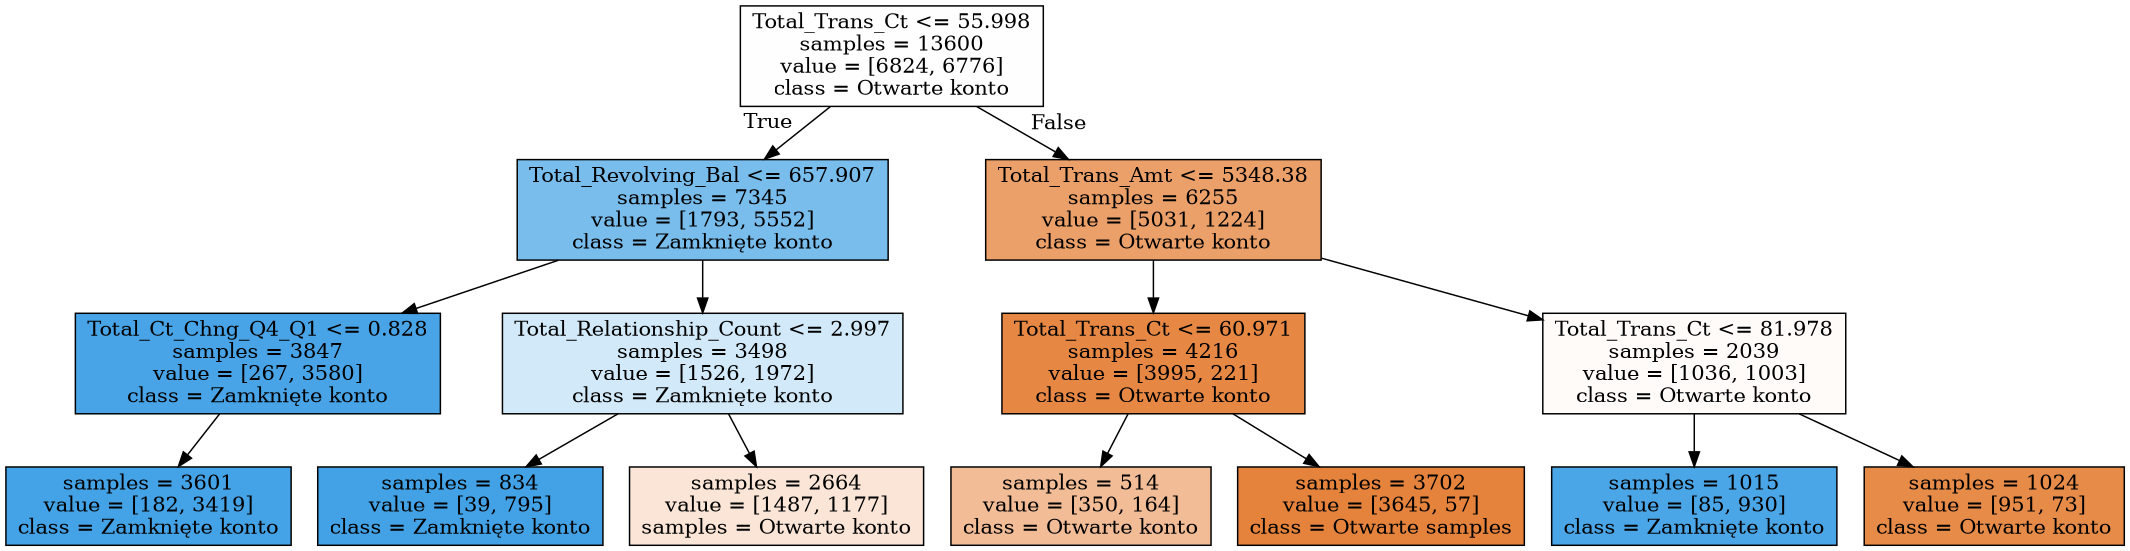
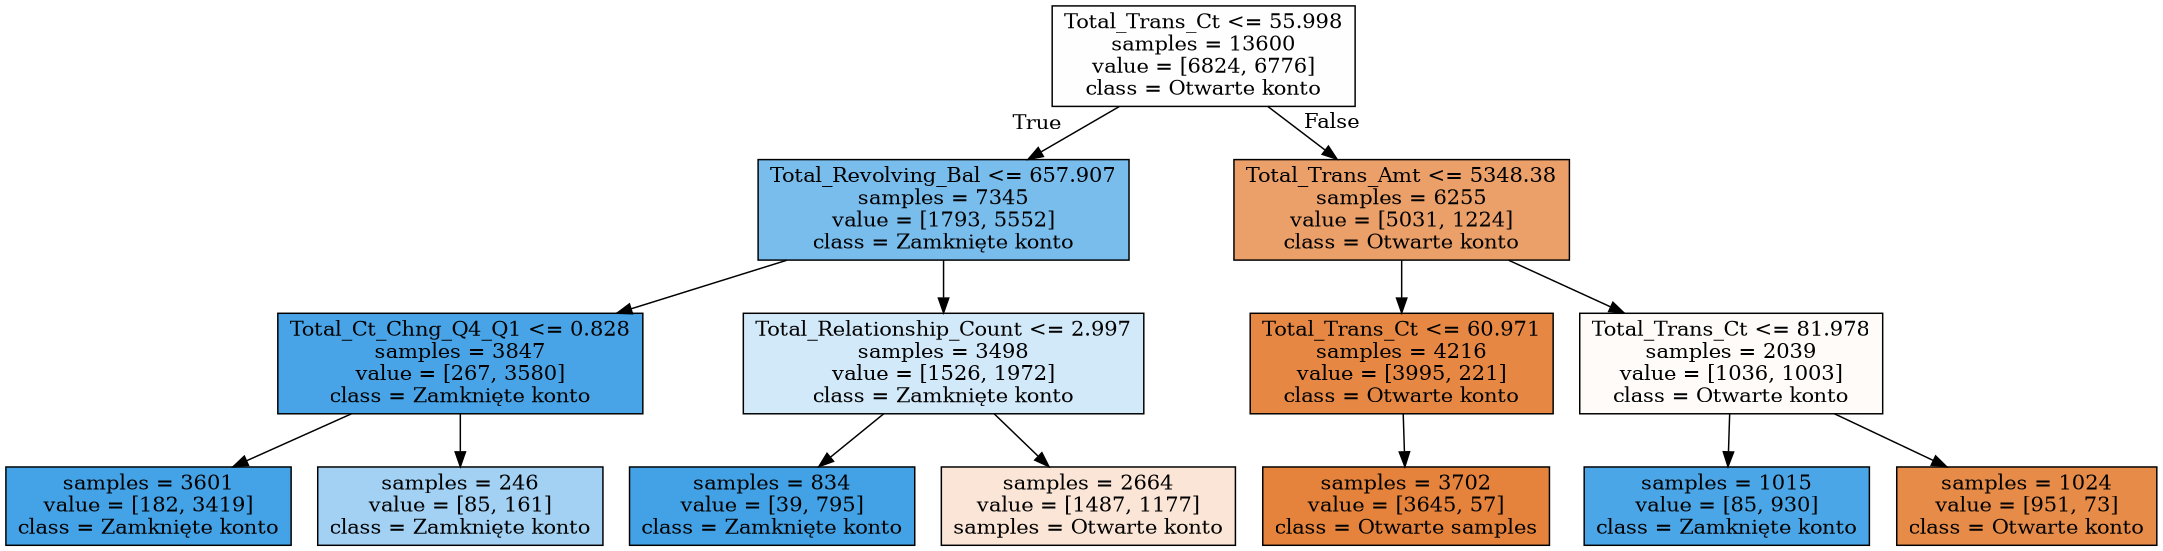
none -> (460, 506)
(1081, 506) -> none
